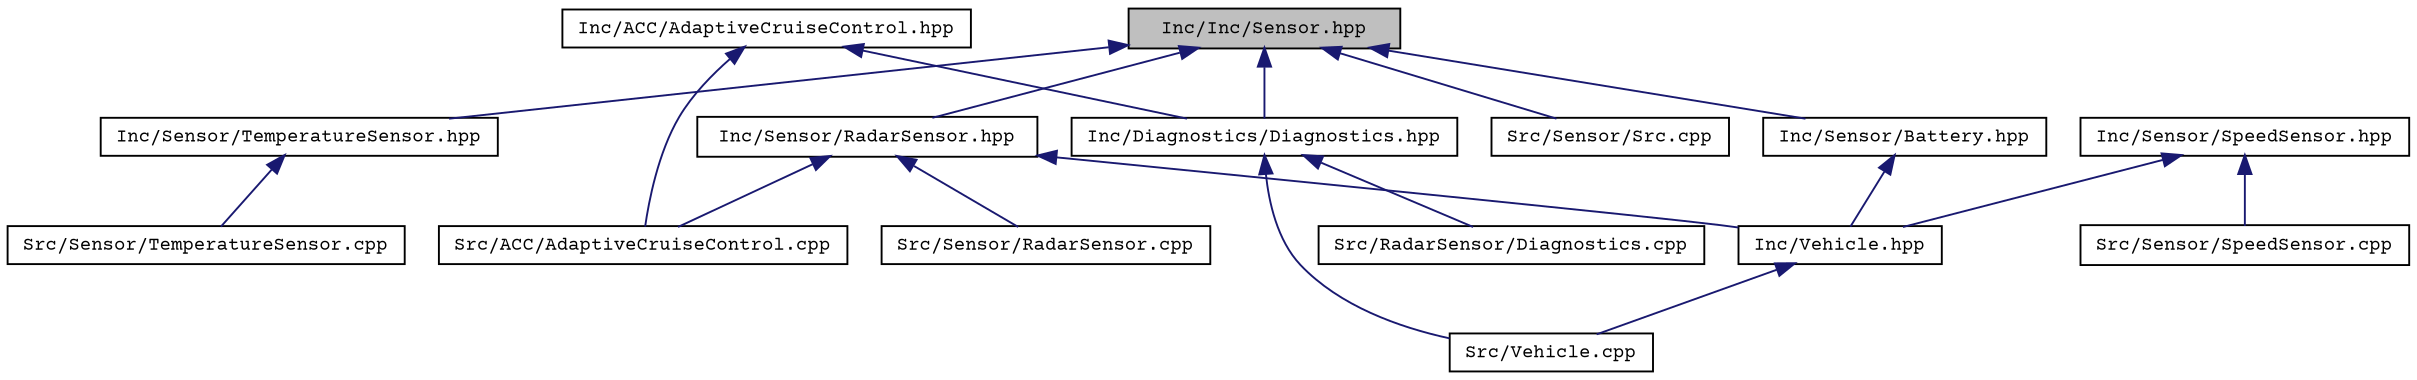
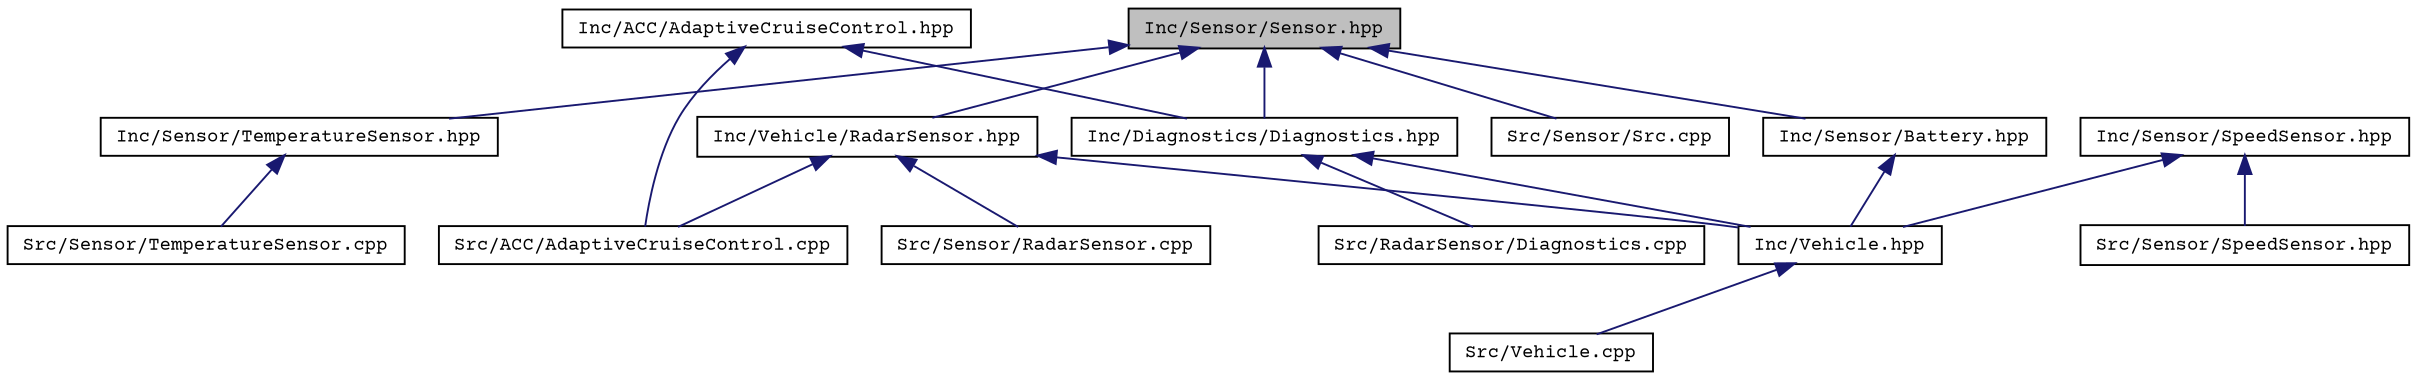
(1264, 29) -> (1264, 29)
(867, 137) -> (867, 137)
(2245, 245) -> (2245, 245)
(1327, 288) -> (1562, 193)
